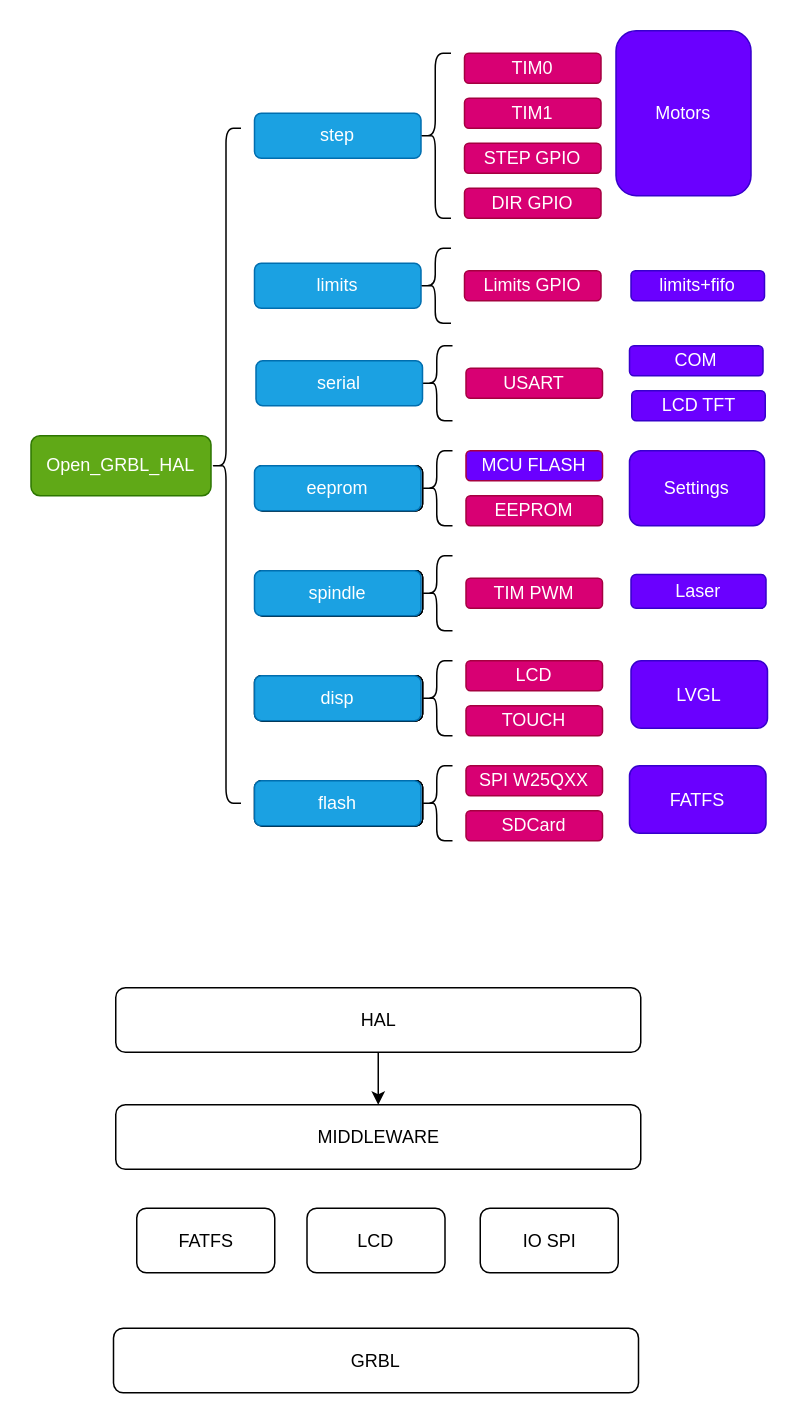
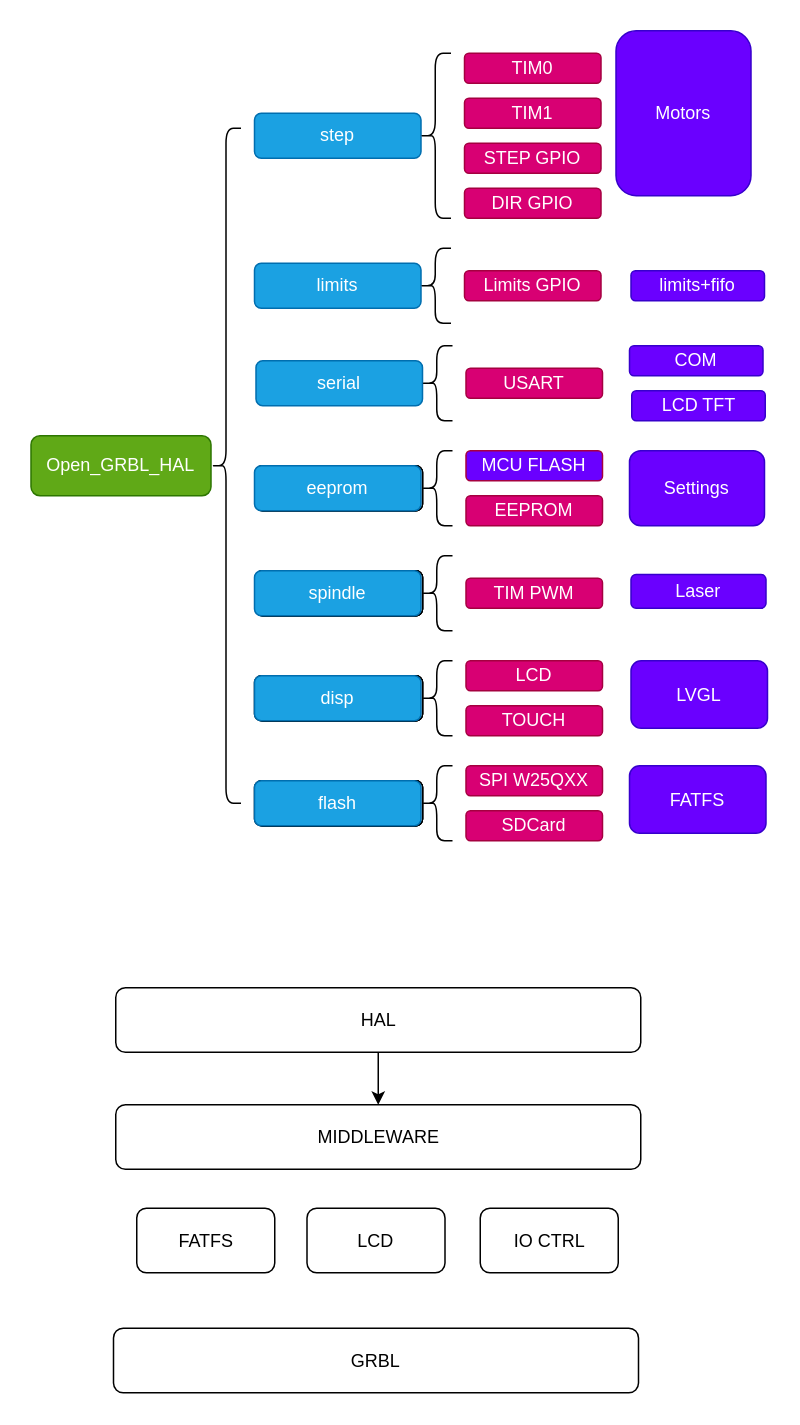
(550, 1241) -> (550, 1241)
